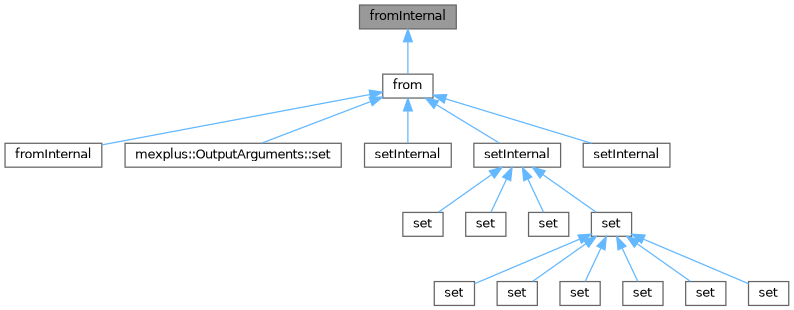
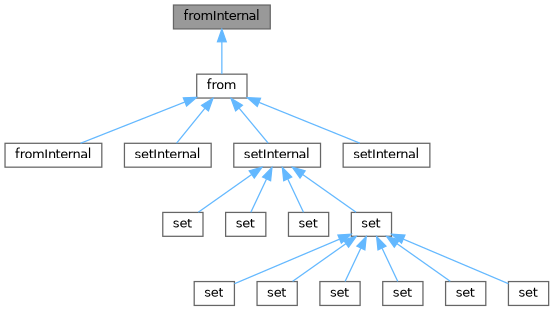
(233, 155) -> none
